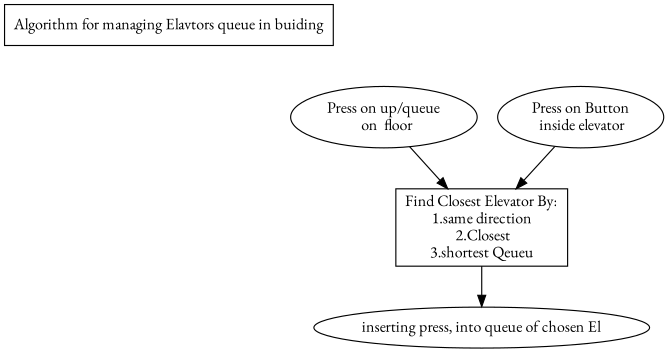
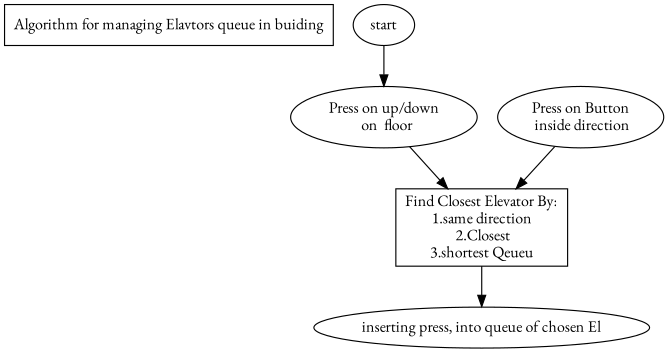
none -> (384, 25)
(384, 117) -> (384, 117)
(581, 117) -> (581, 117)
